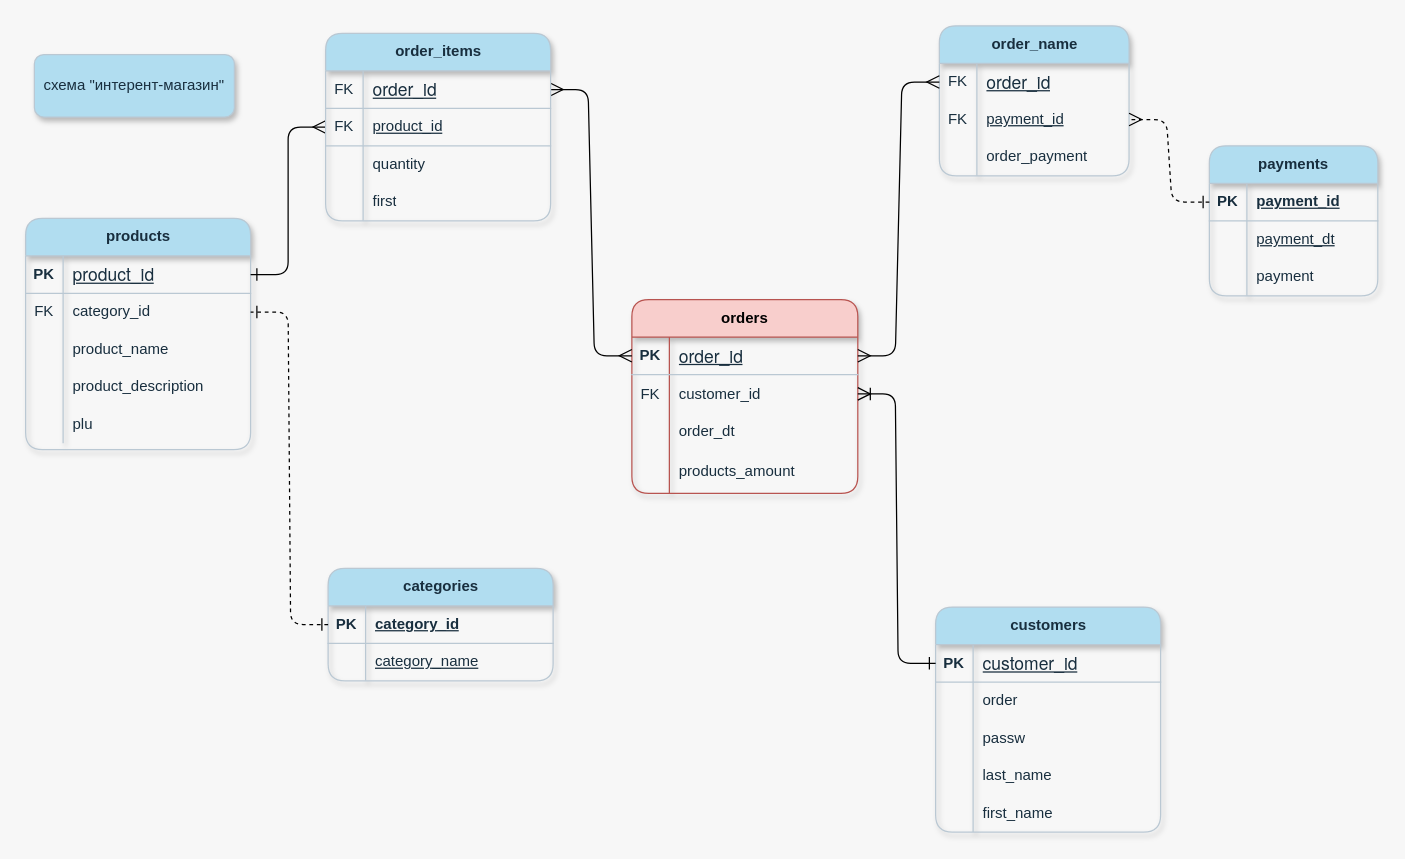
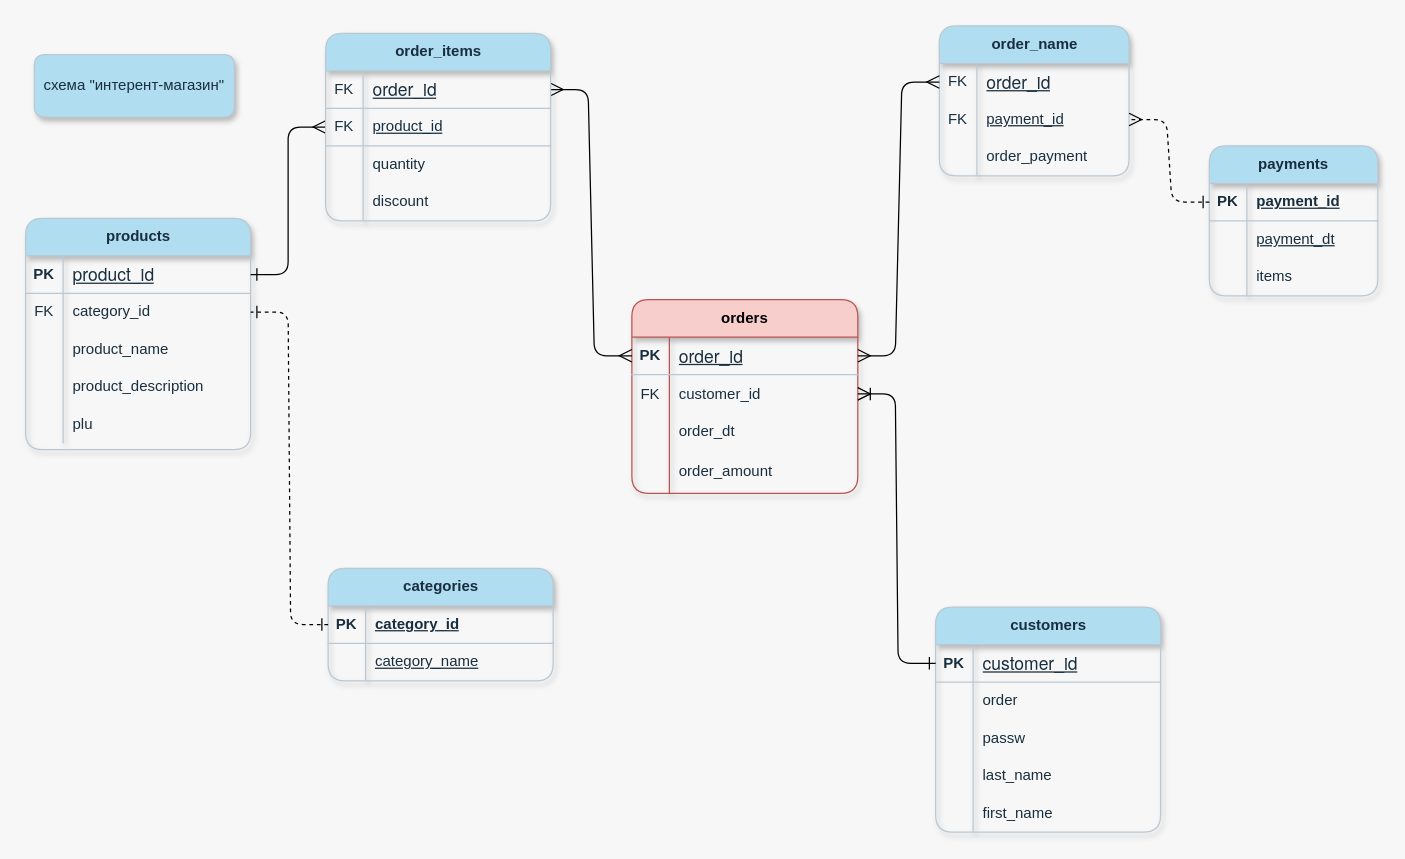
(392, 202) -> (405, 202)
(1286, 277) -> (1276, 277)
(742, 472) -> (730, 472)
